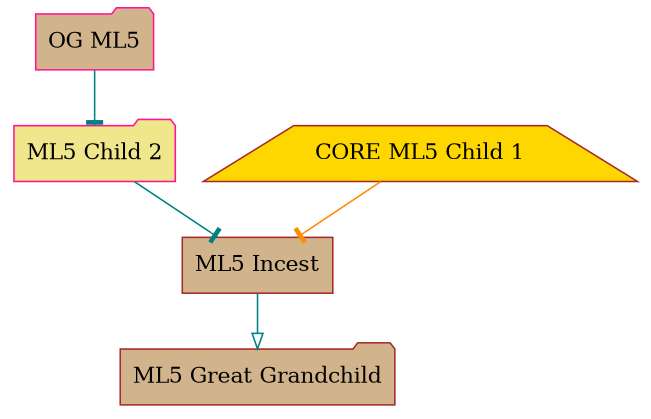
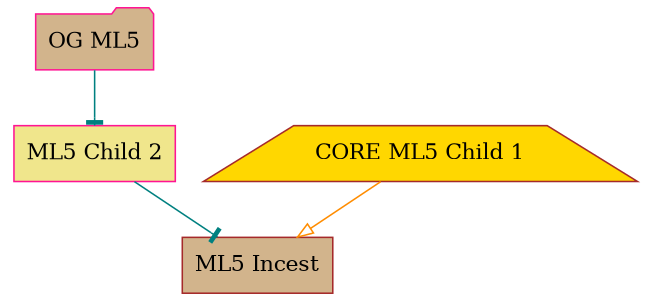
(95, 154) -> (95, 154)
(342, 207) -> (346, 205)
(258, 377) -> none
